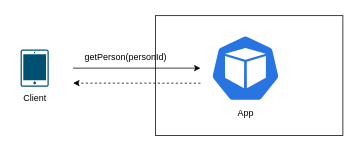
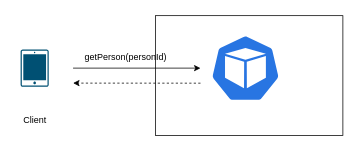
(35, 98) -> (35, 120)
(246, 113) -> none
